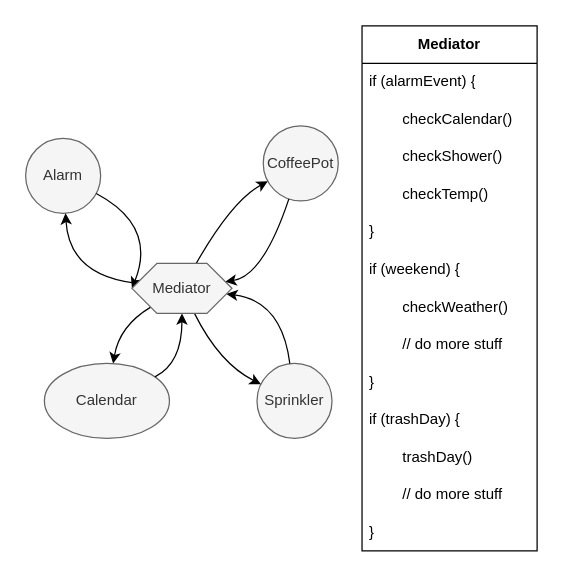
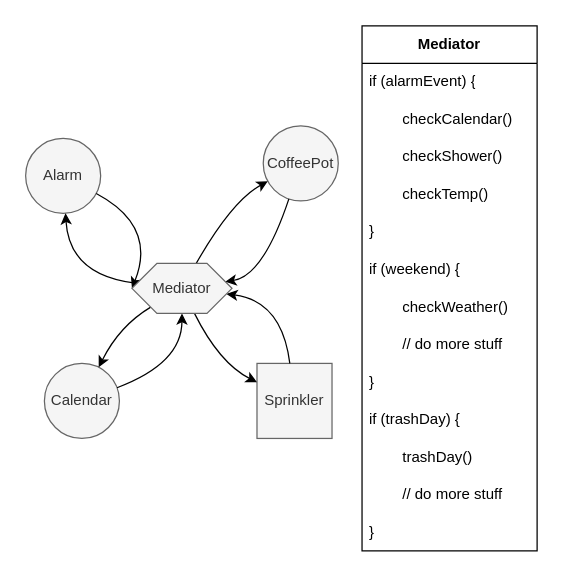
(107, 401) -> (82, 401)
(294, 401) -> (294, 401)
